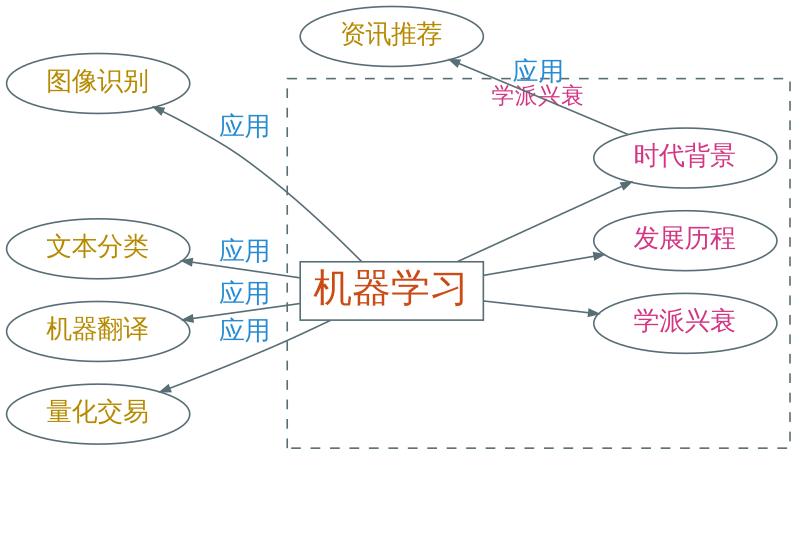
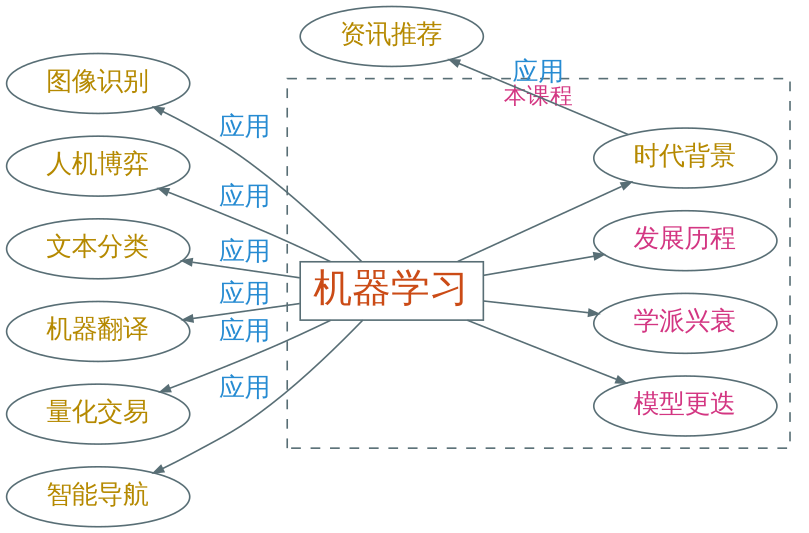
(539, 97) -> (539, 97)
(685, 158) -> (685, 158)
none -> (98, 166)
none -> (685, 406)
none -> (98, 497)
